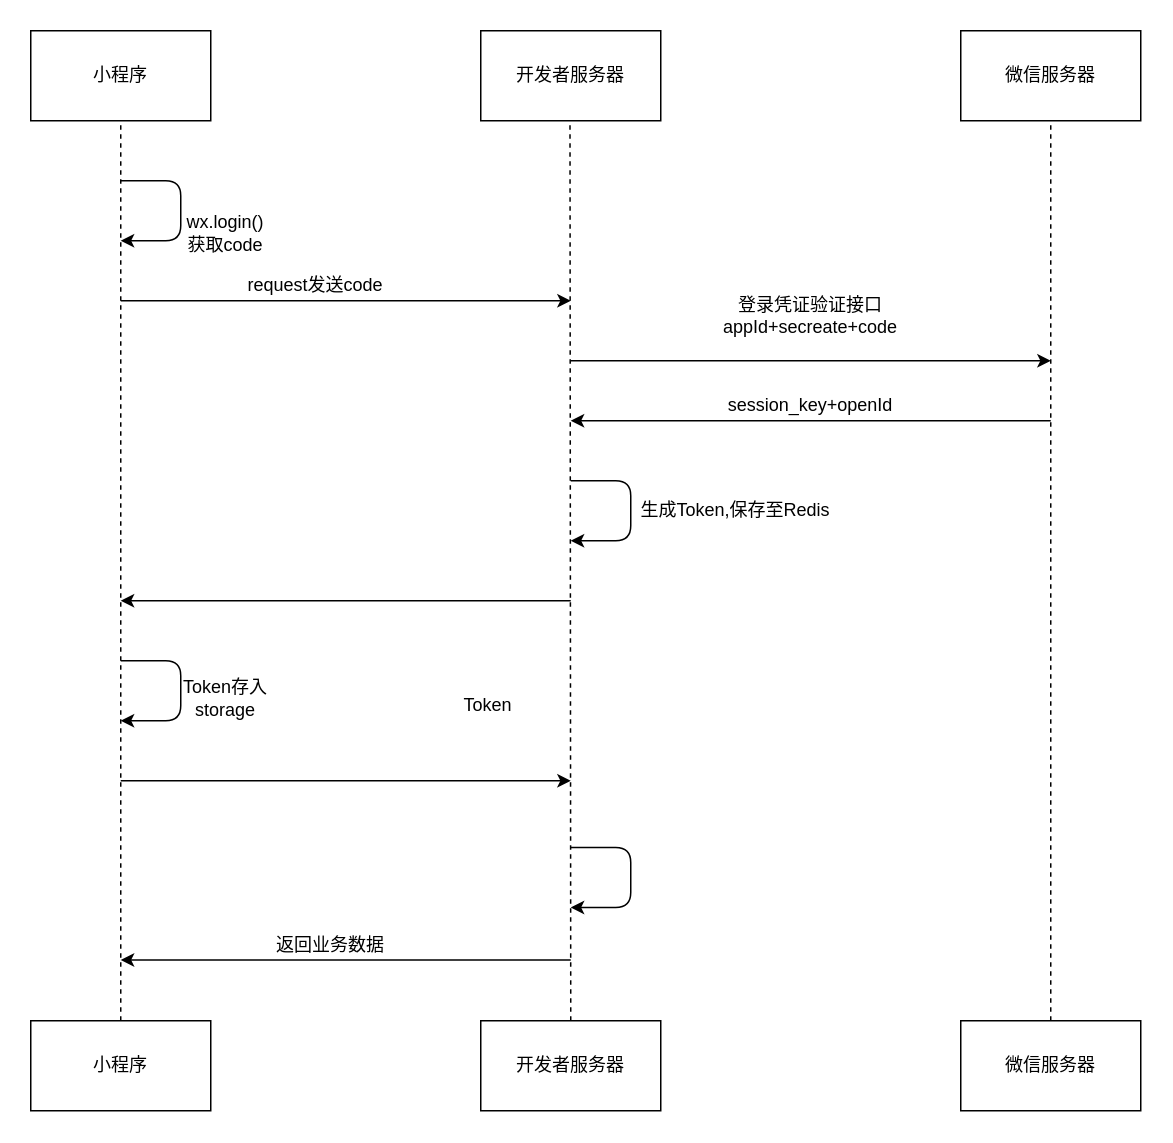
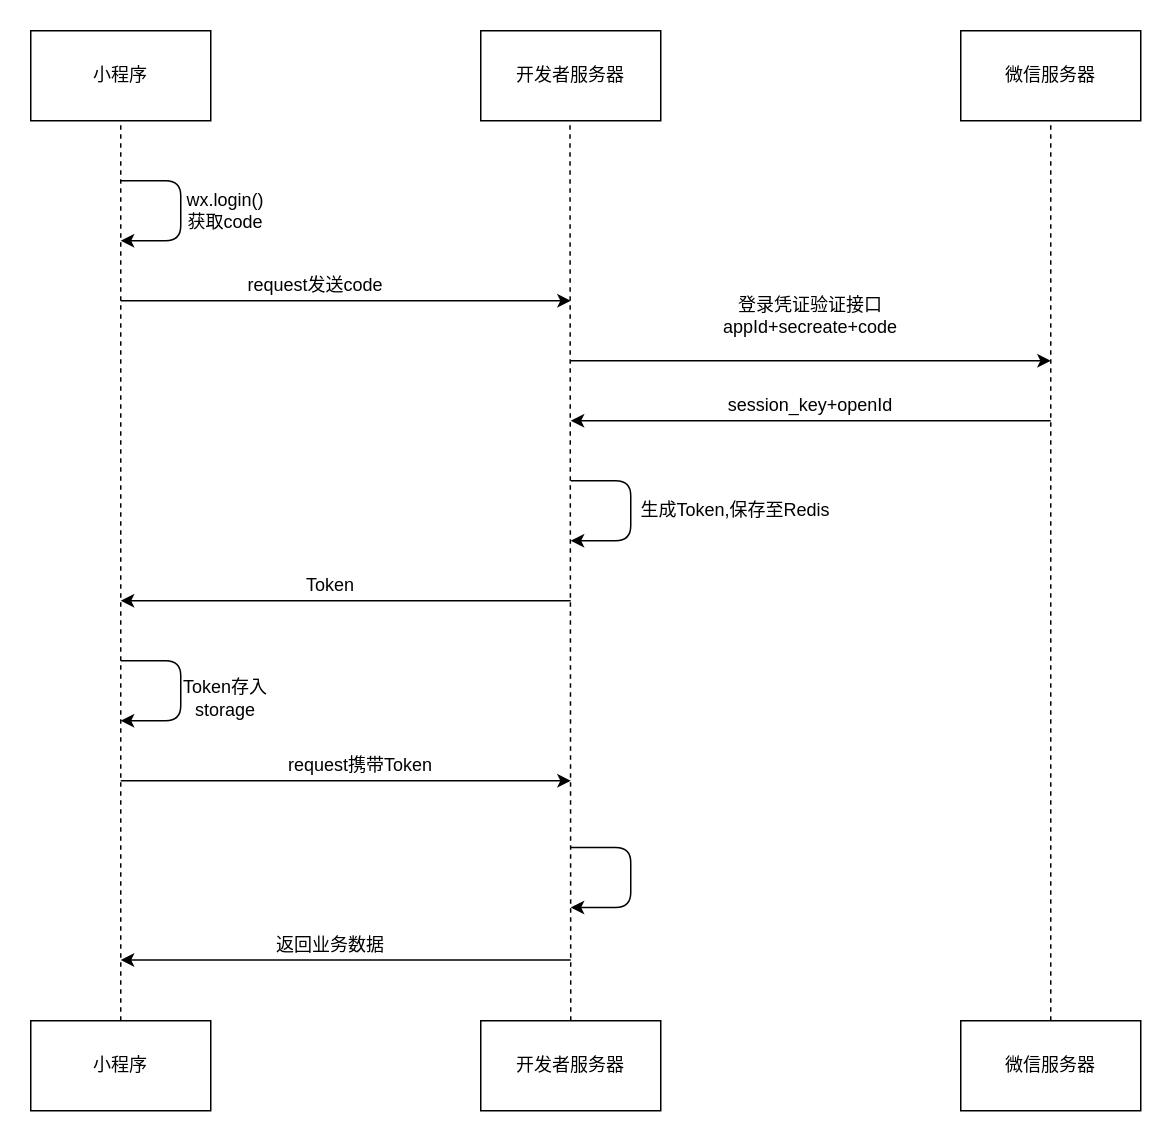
(226, 233) -> (226, 211)
(488, 706) -> (331, 586)
none -> (361, 766)
